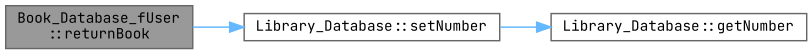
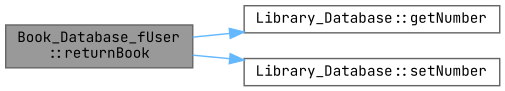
(518, 27) -> (211, 35)
